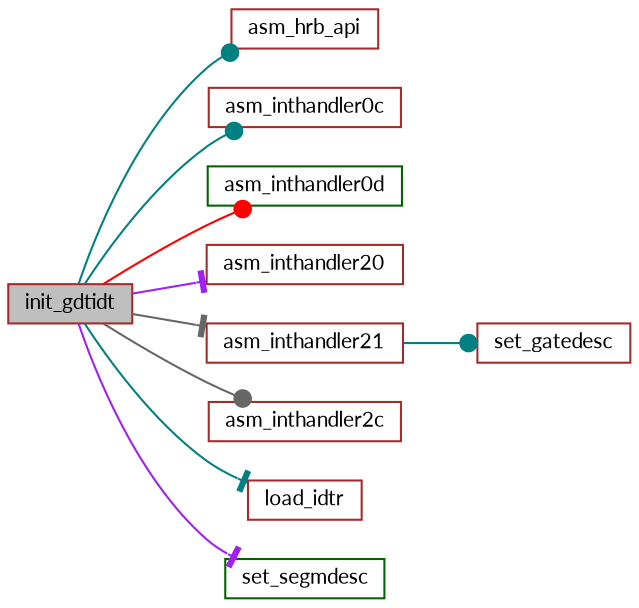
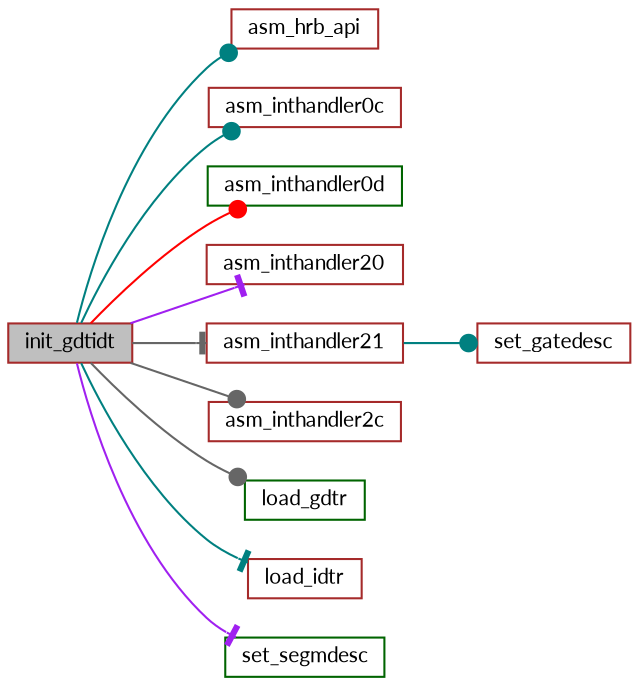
none -> (305, 500)
